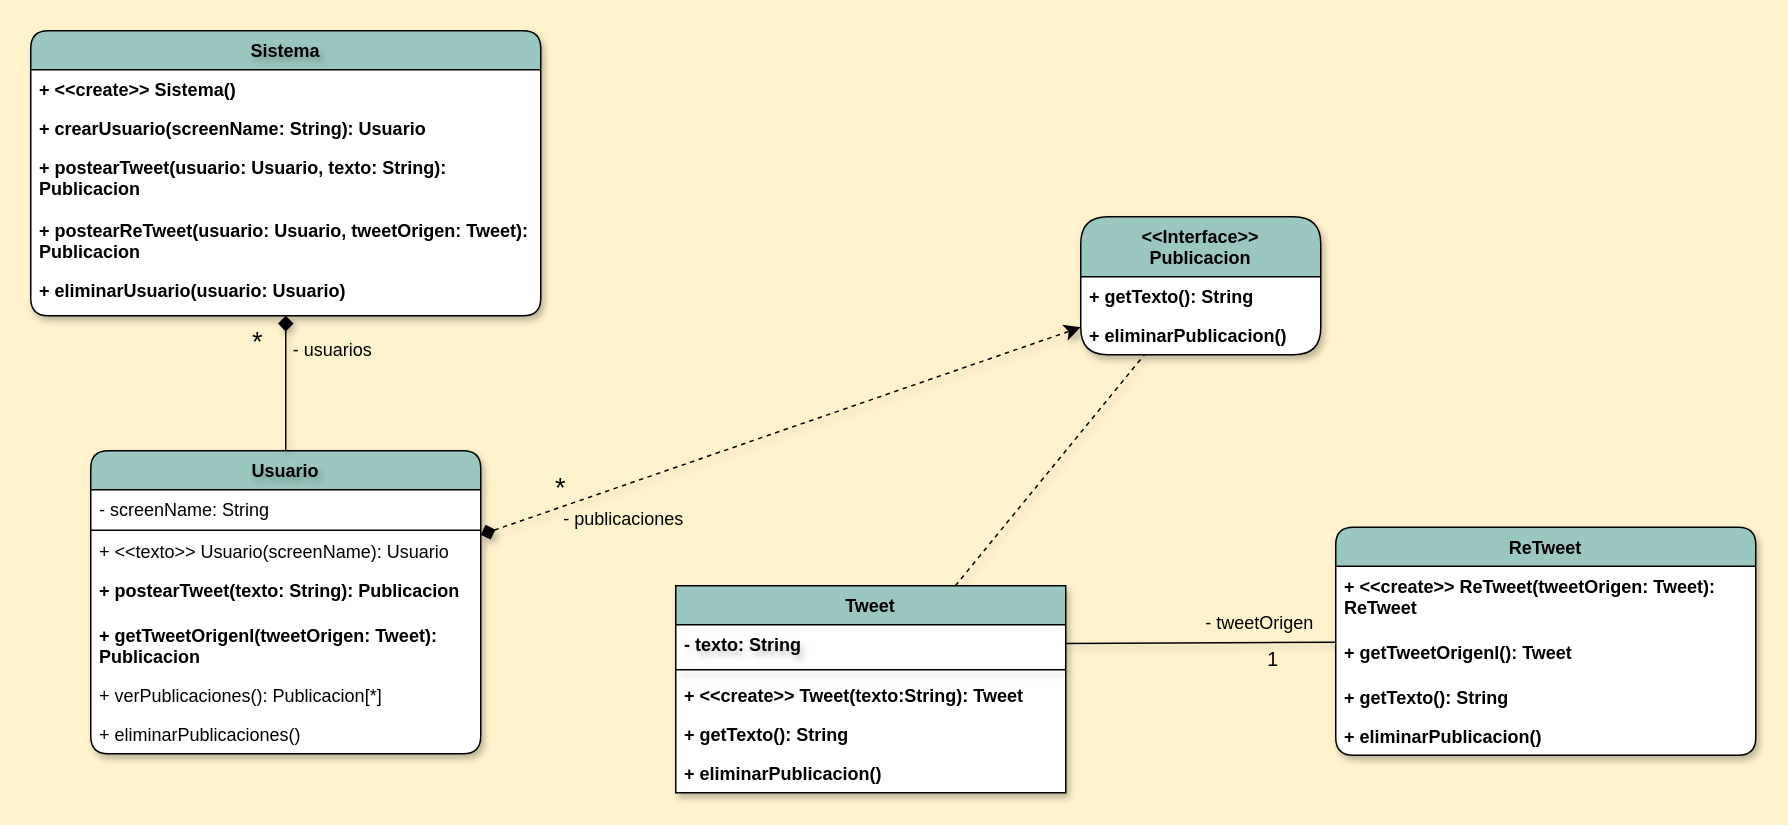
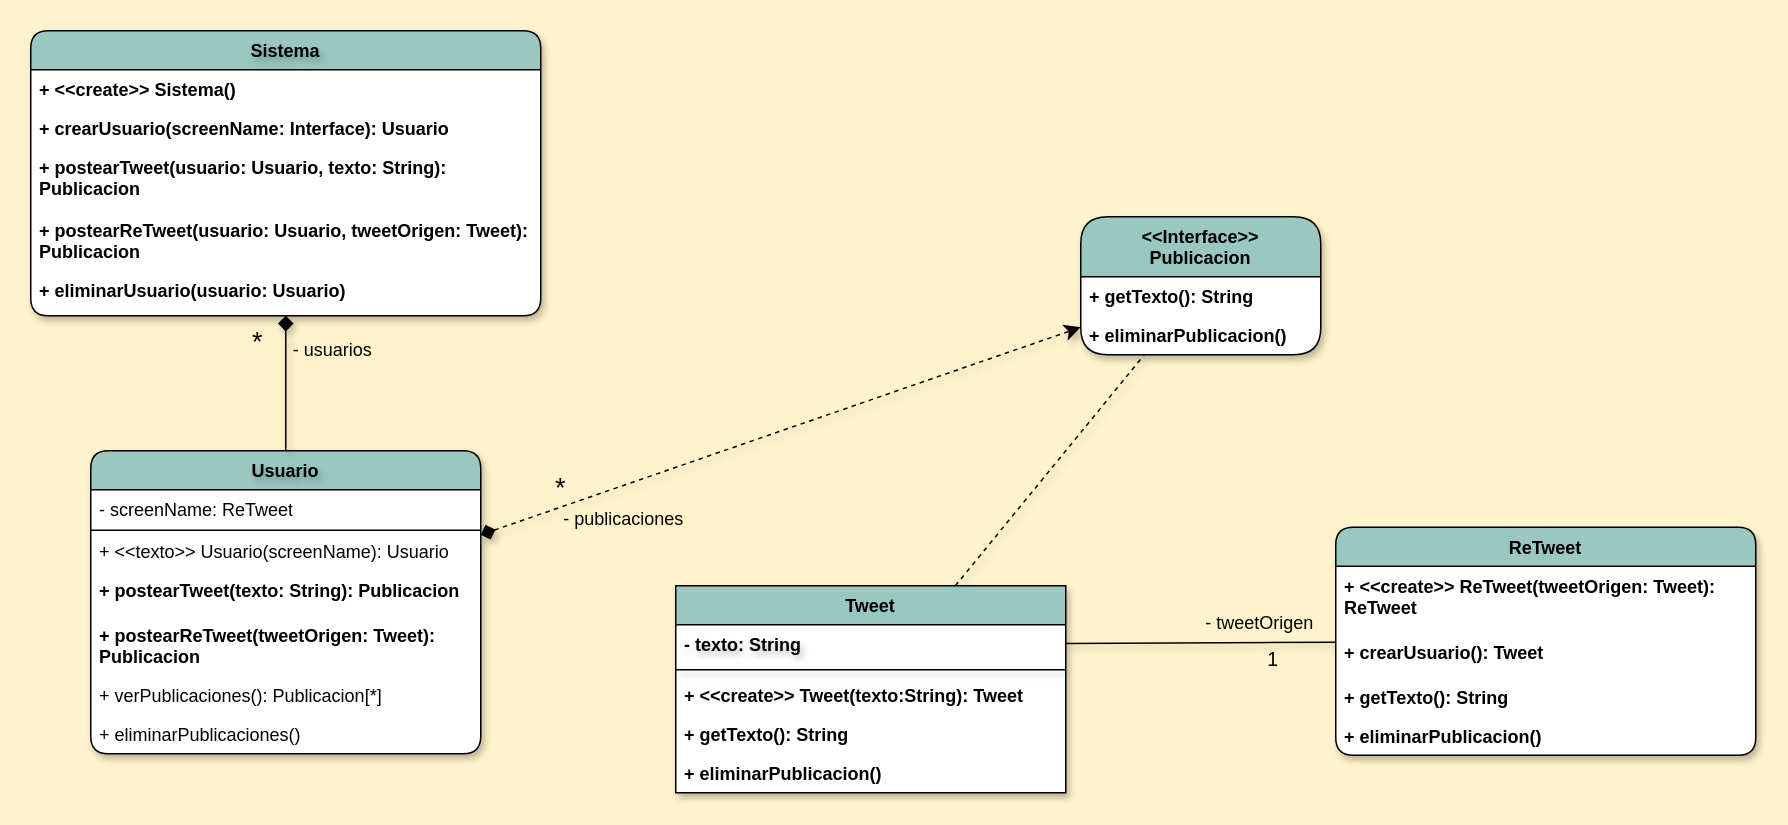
(238, 130) -> (255, 130)
(191, 511) -> (199, 511)
(287, 648) -> (287, 648)
(1464, 654) -> (1451, 654)
